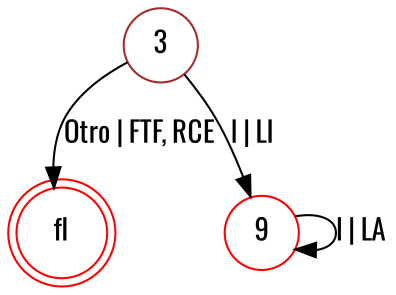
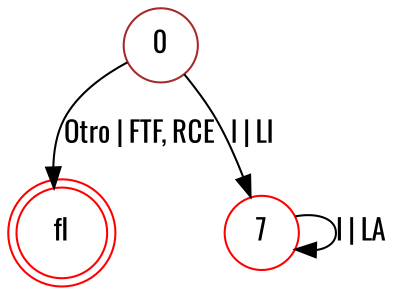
(161, 45) -> (161, 45)
(262, 233) -> (262, 233)
